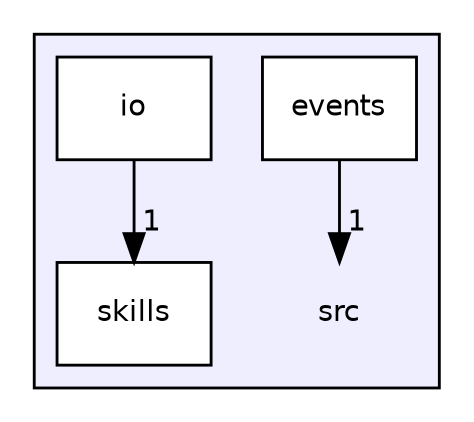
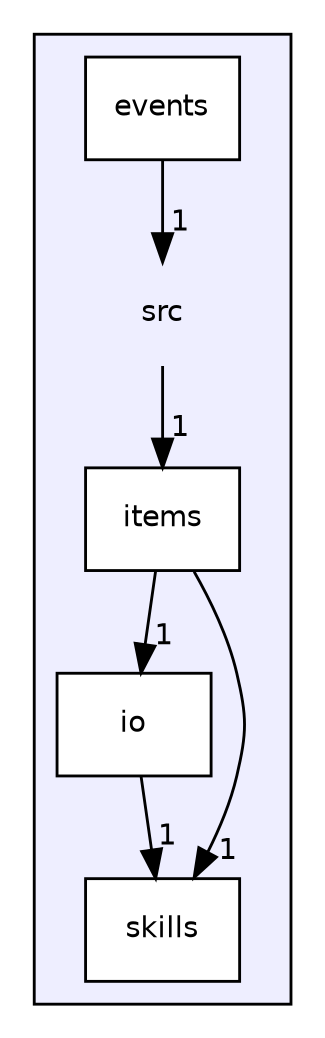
none -> (163, 519)
